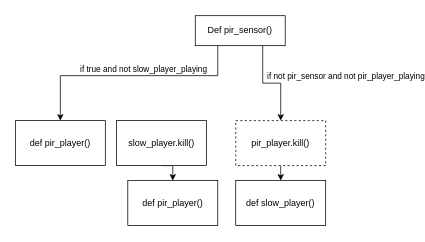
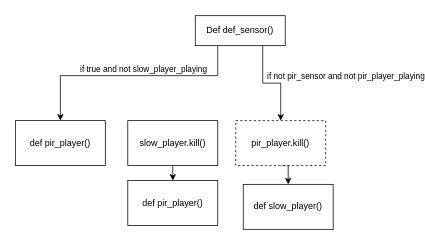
(240, 30) -> (240, 30)
(162, 143) -> (173, 143)
(281, 203) -> (288, 207)
